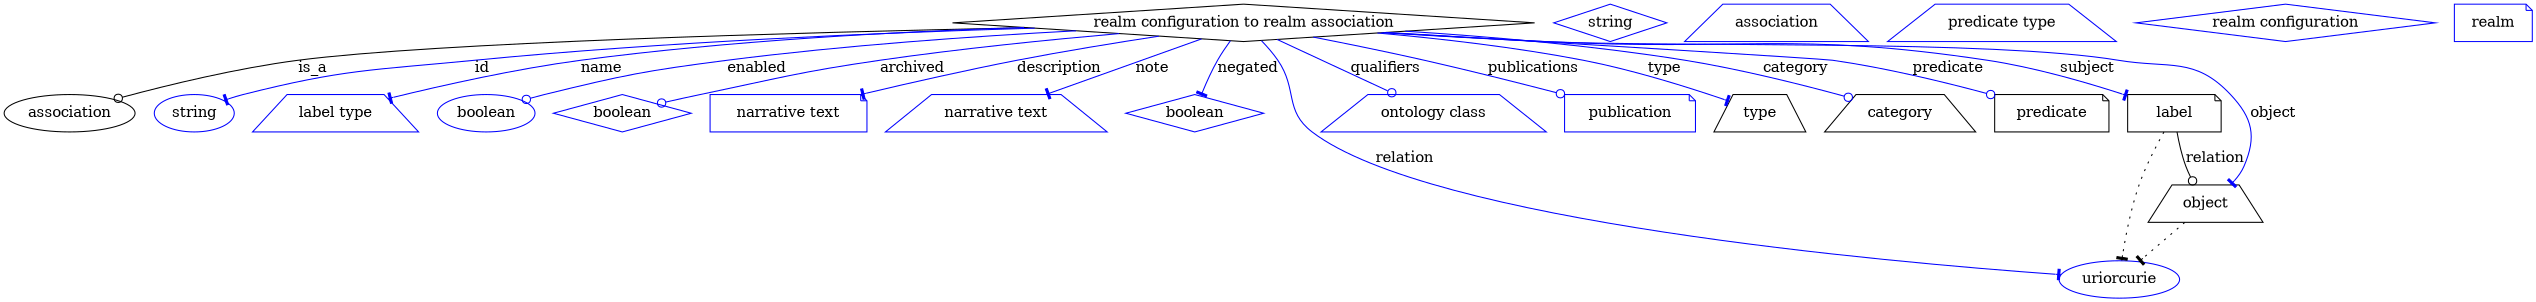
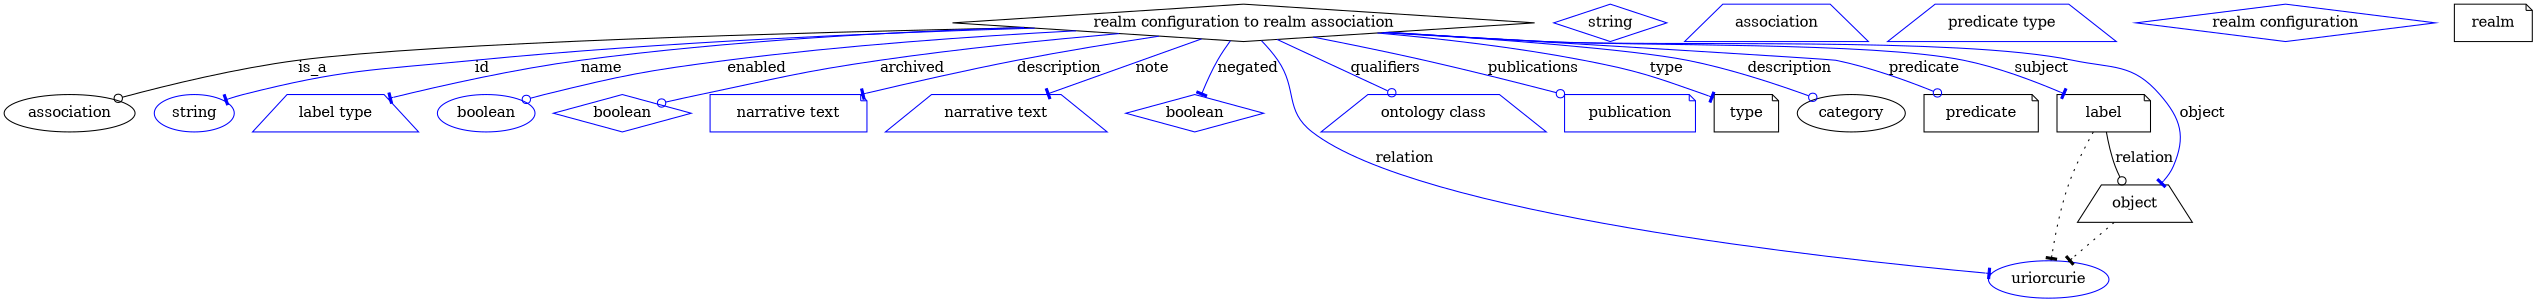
(2493, 23) -> (2493, 23)
(1796, 68) -> (1789, 68)
(1760, 113) -> (1746, 113)
(1900, 113) -> (1851, 113)
